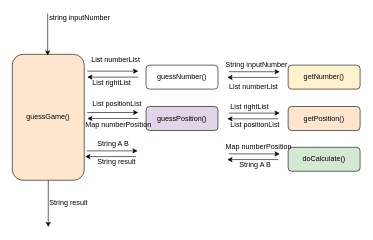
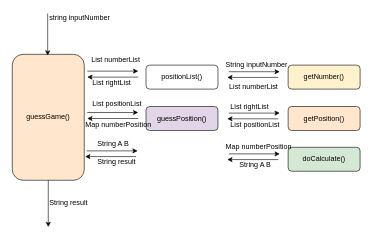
(182, 77) -> (182, 77)
